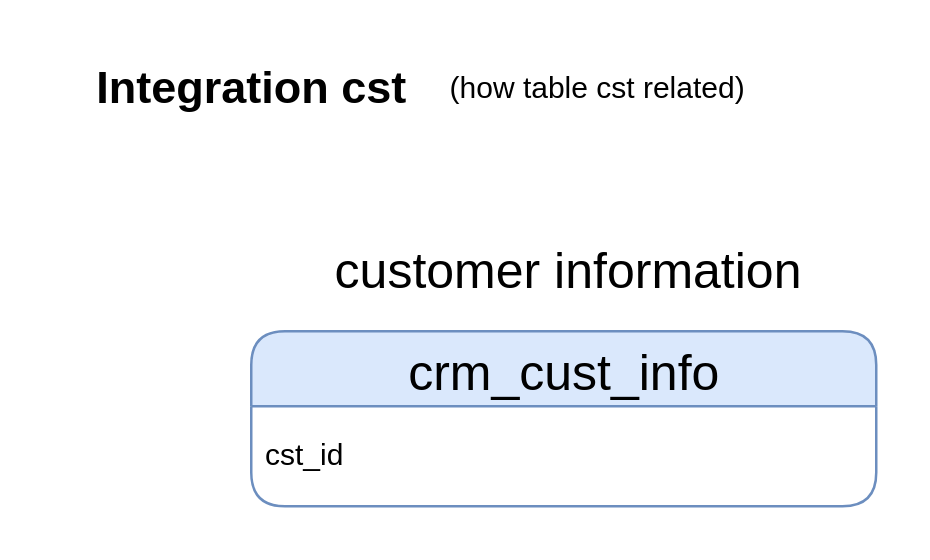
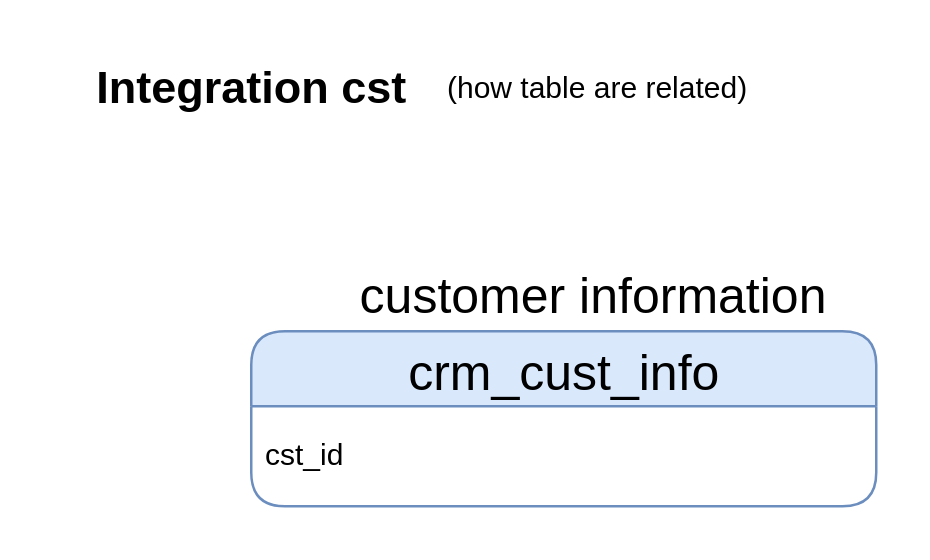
(603, 89) -> (603, 89)
(576, 269) -> (601, 294)
